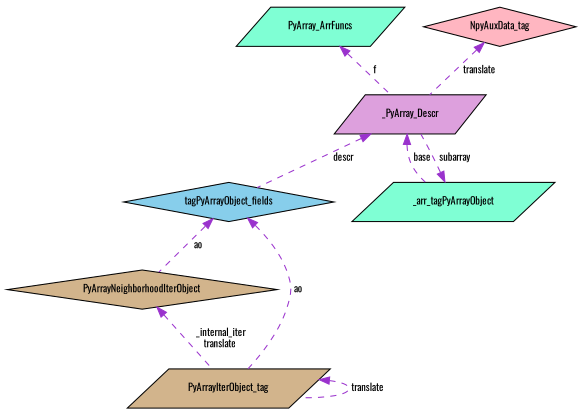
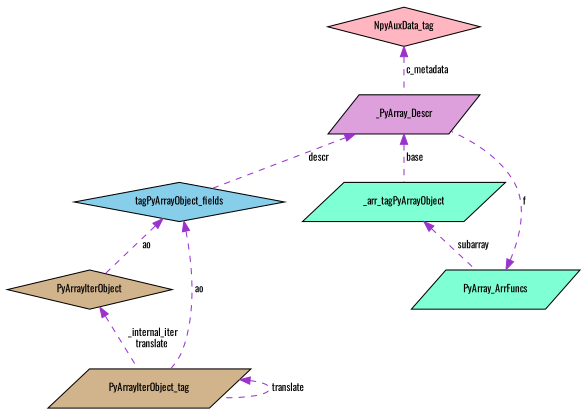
(478, 71) -> (426, 71)
(431, 153) -> (453, 249)
(142, 290) -> (90, 290)
